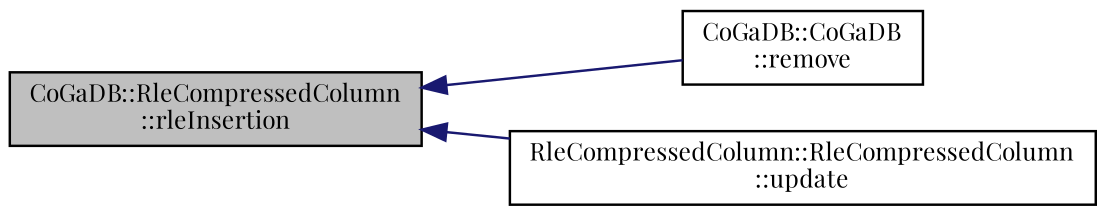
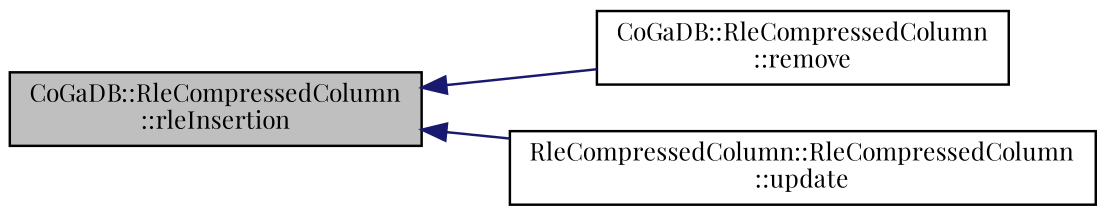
(803, 48) -> (803, 48)
